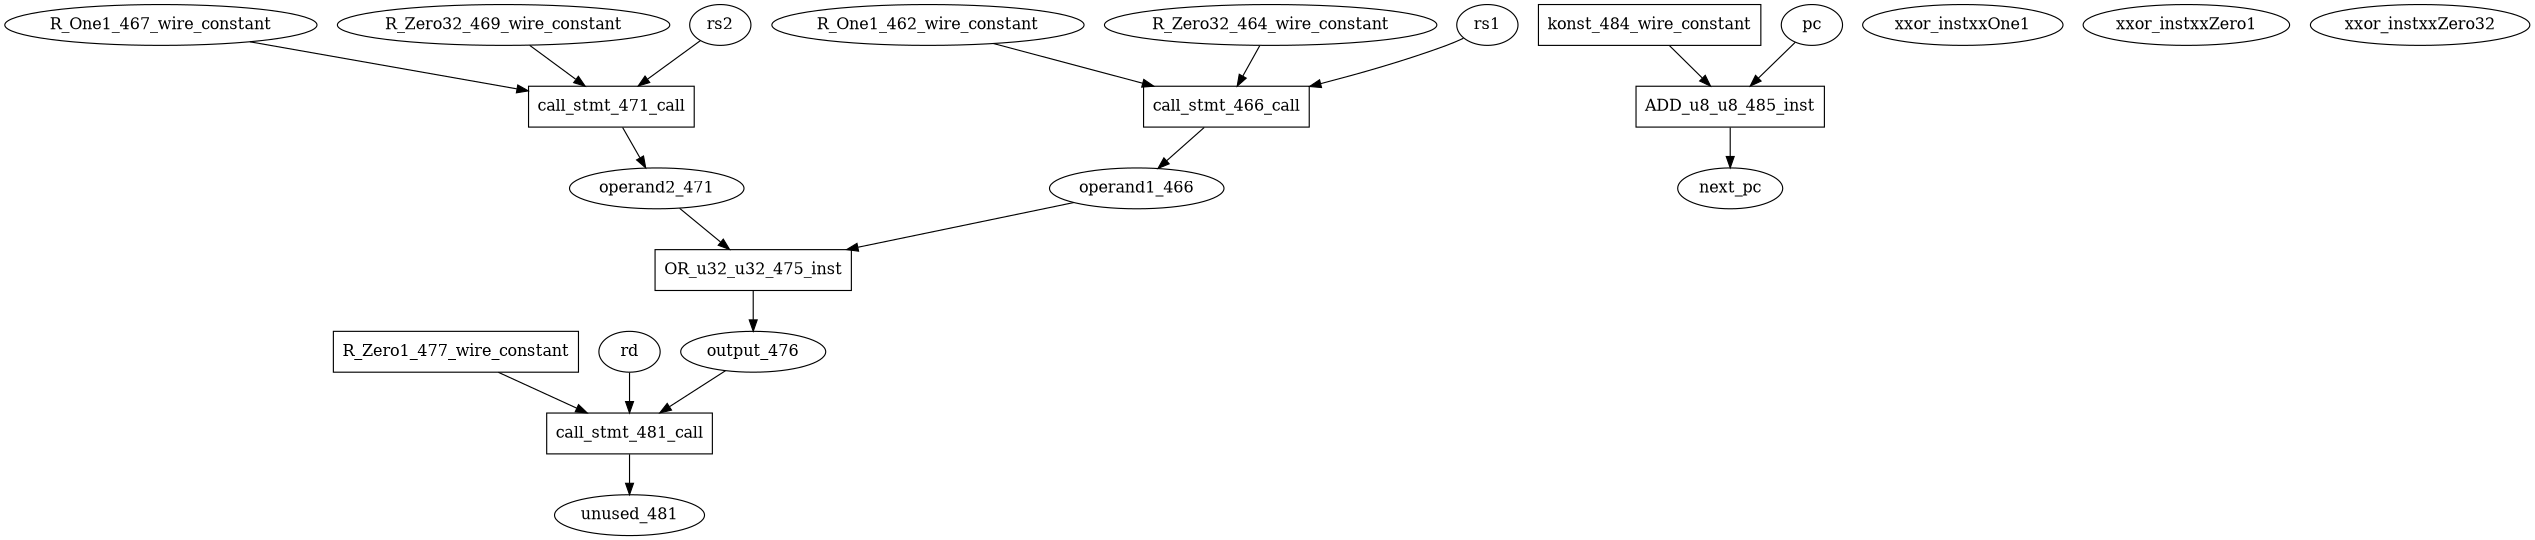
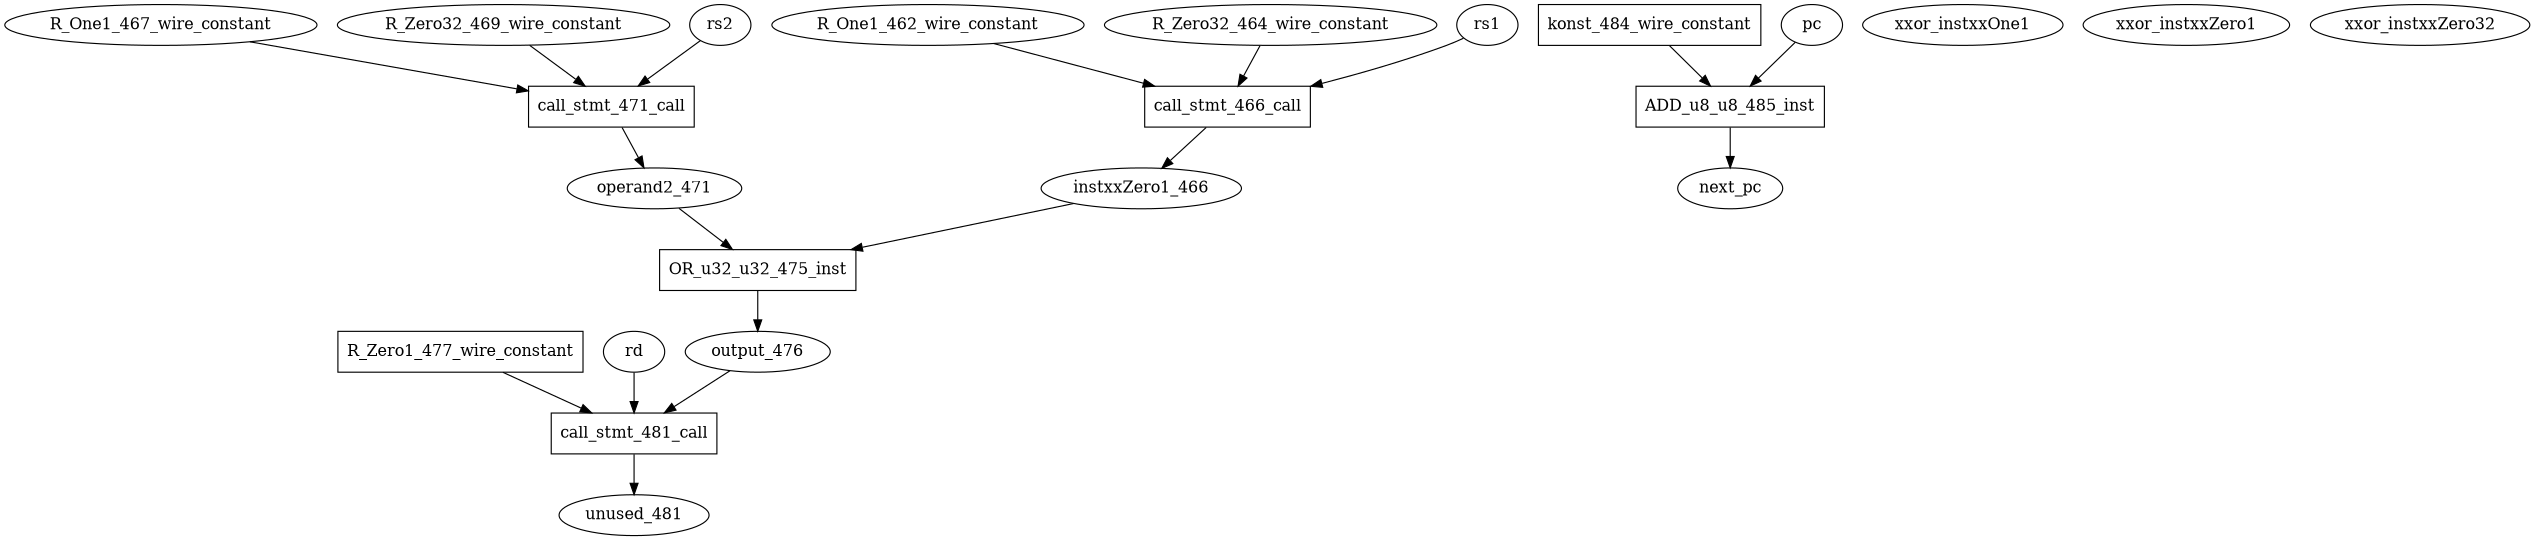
(1137, 188) -> (1141, 188)
